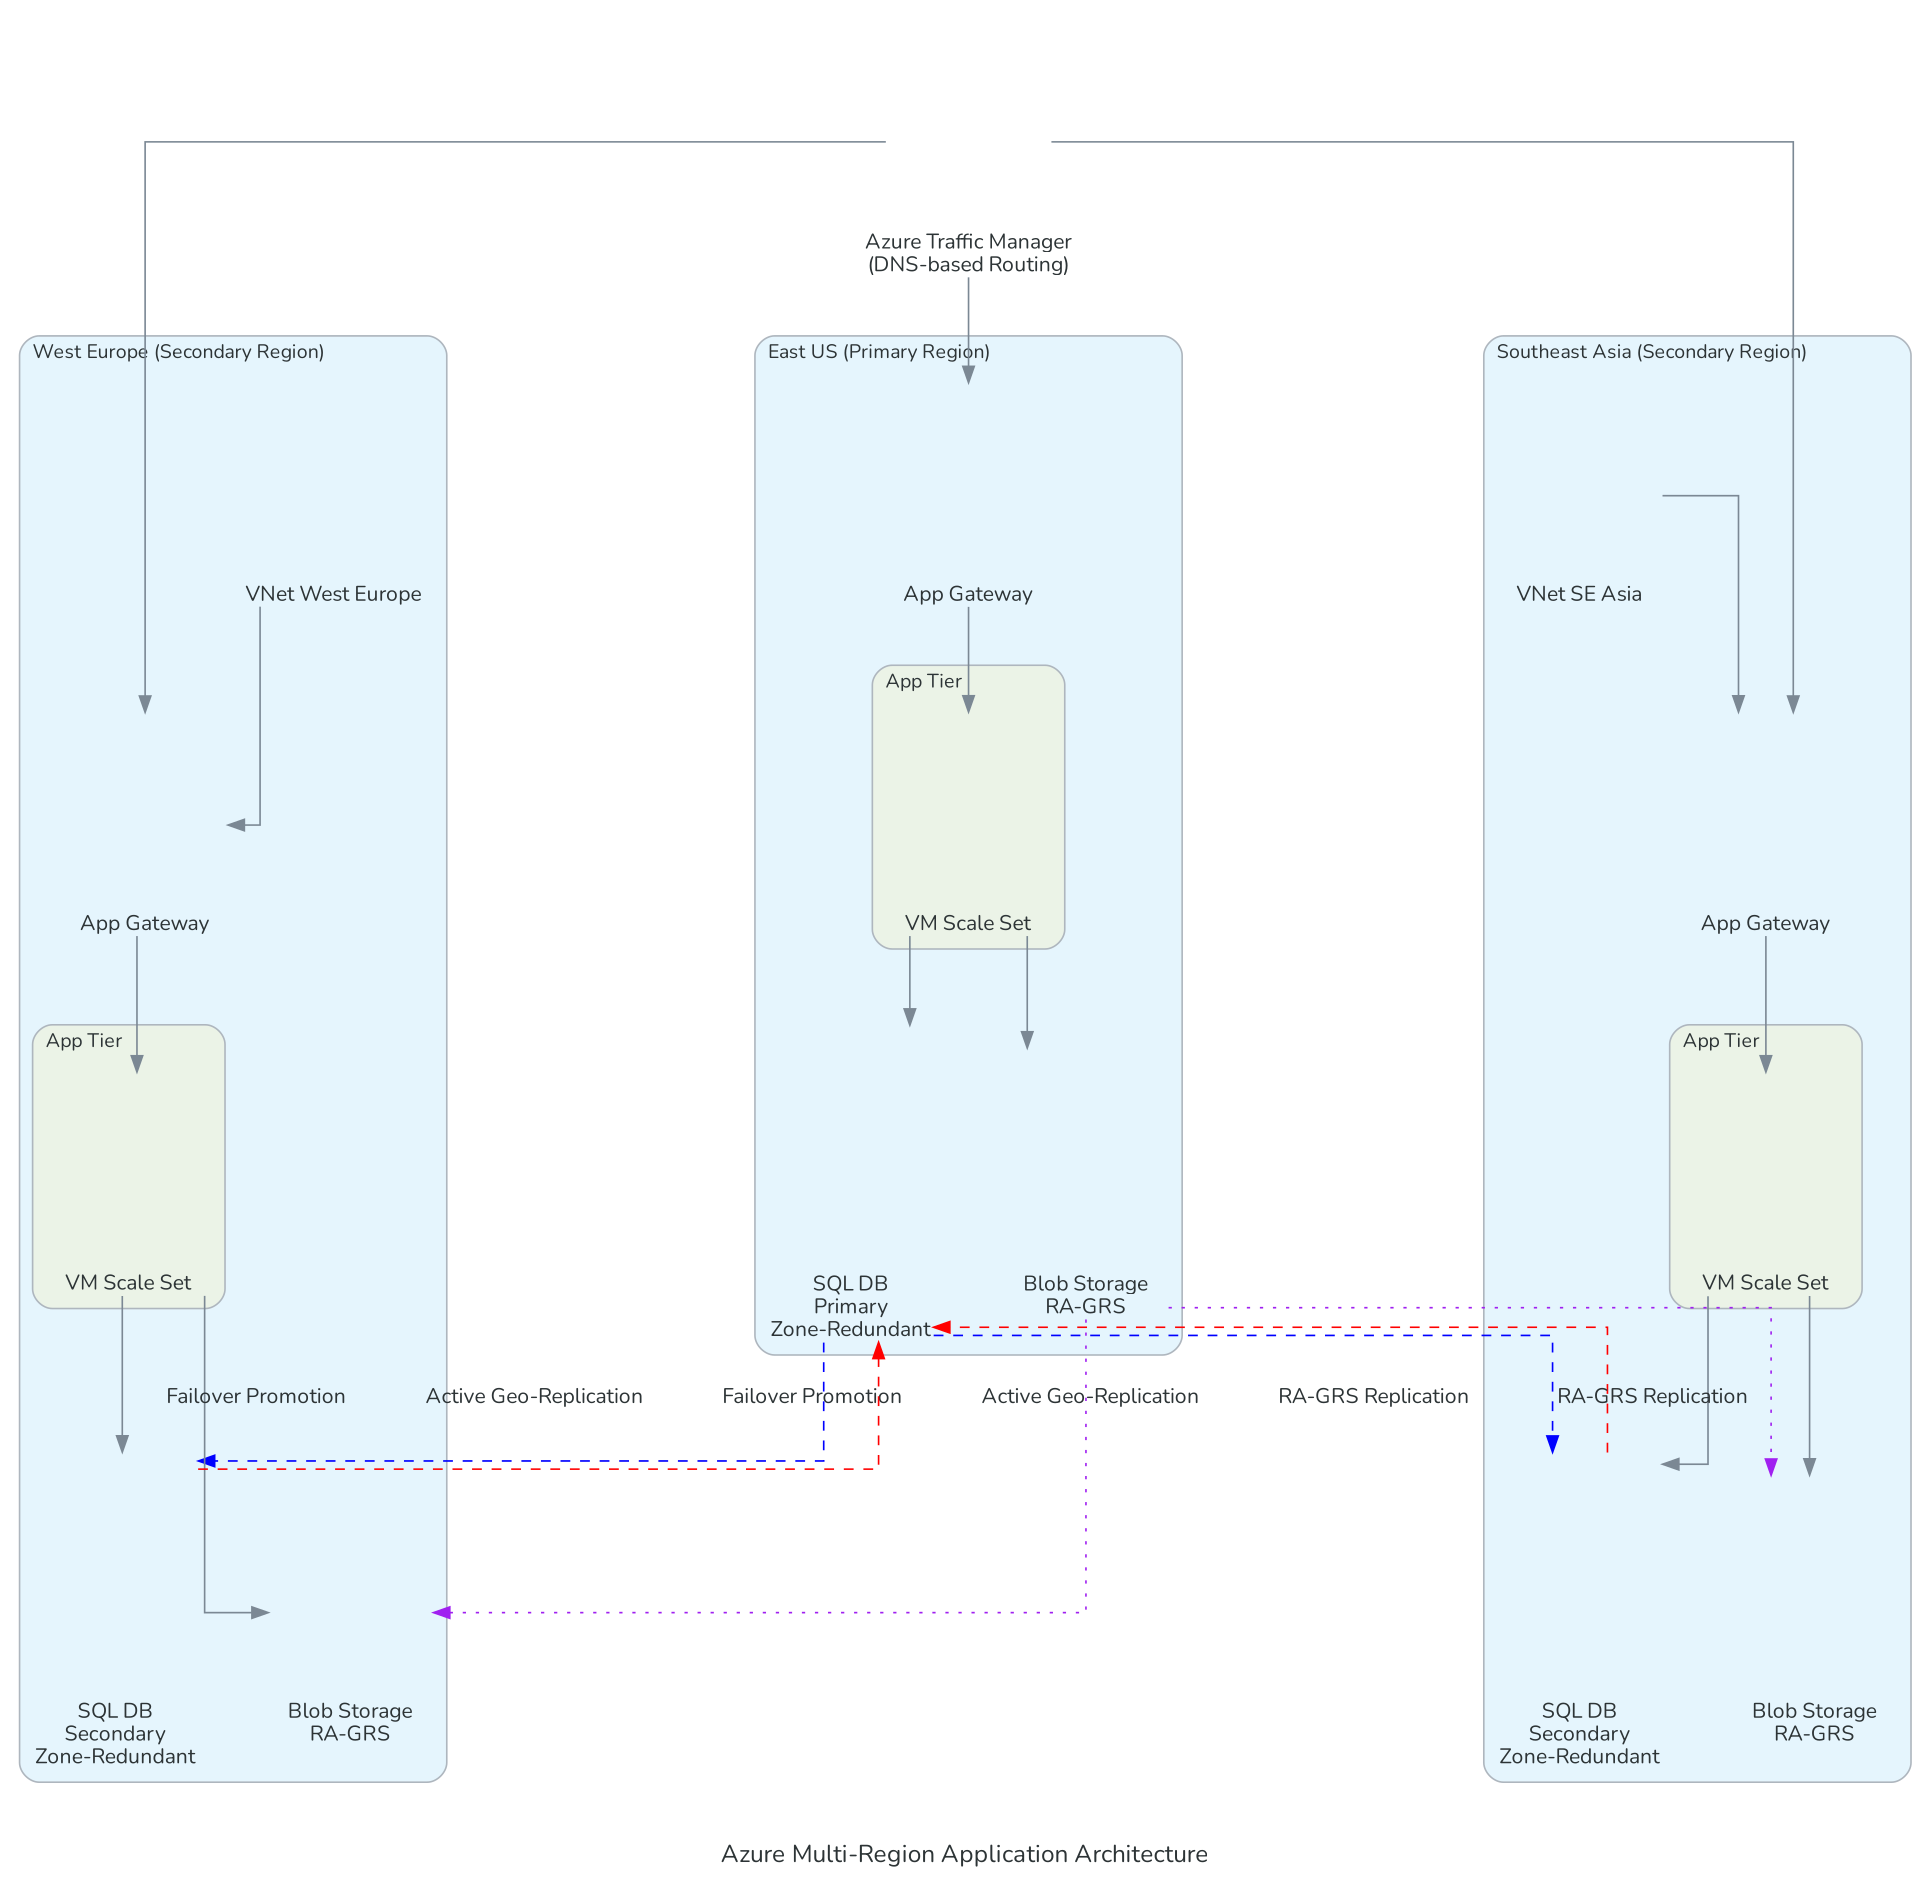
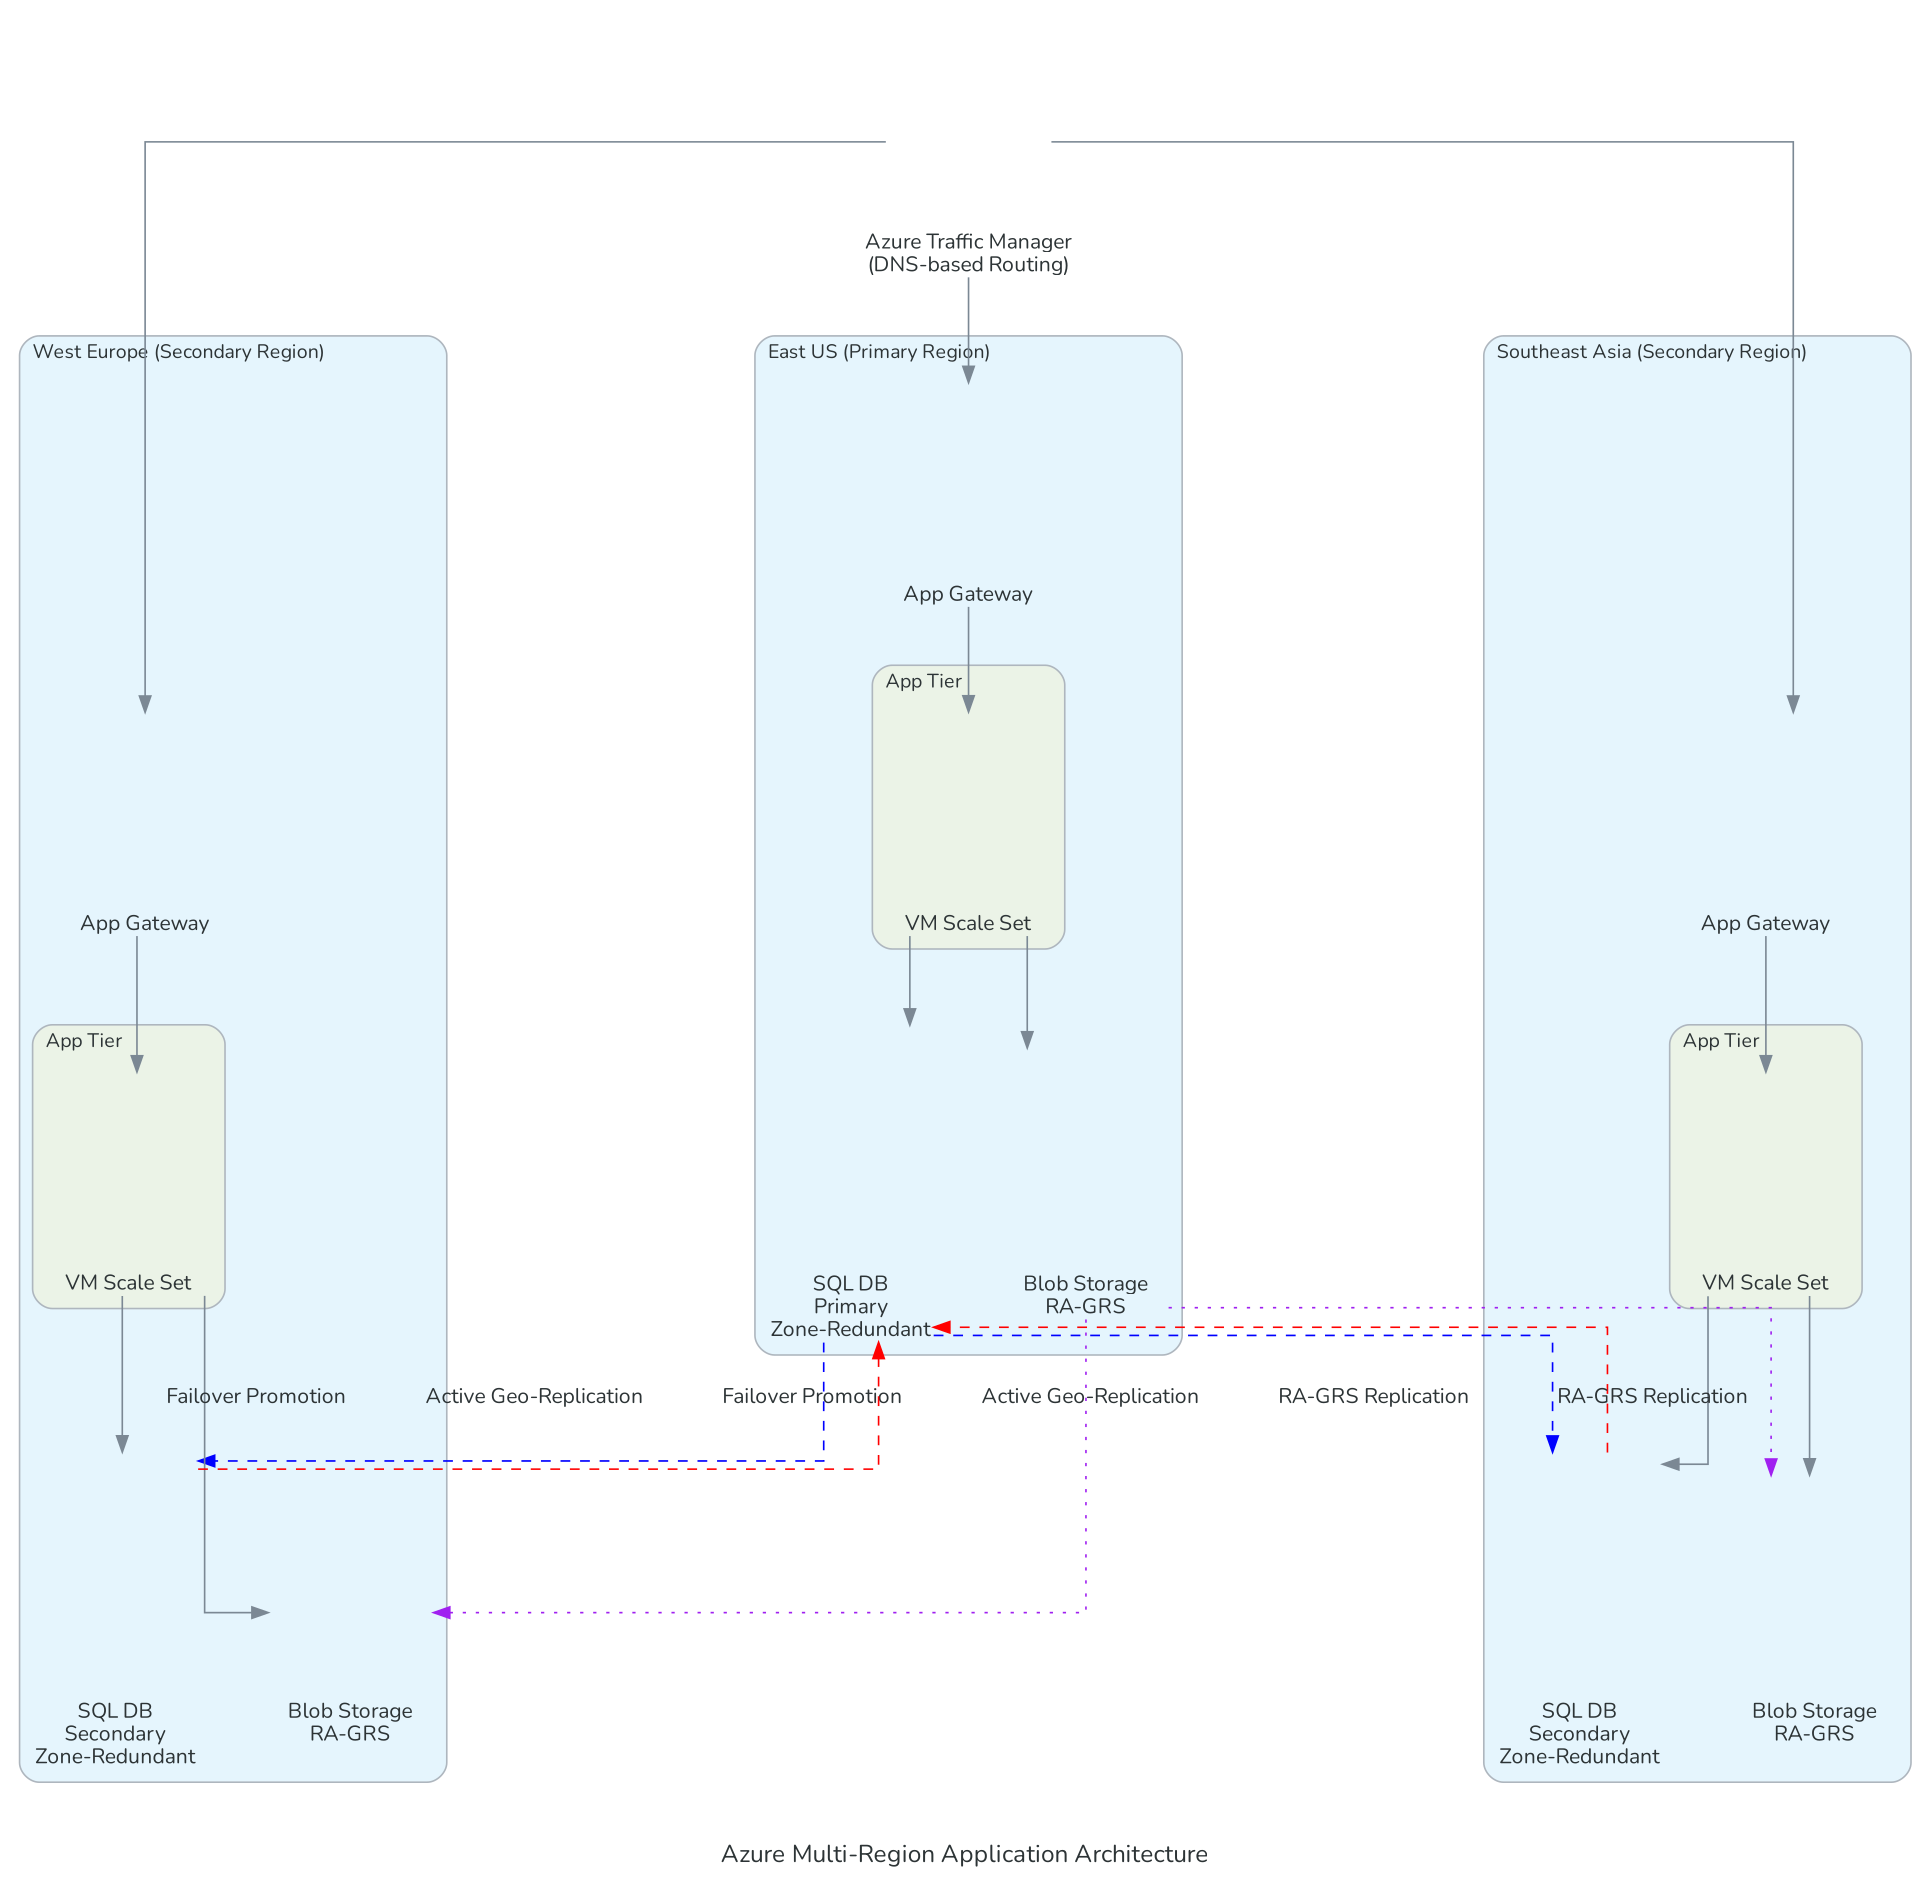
(334, 495) -> none
(1580, 495) -> none
